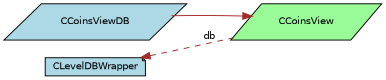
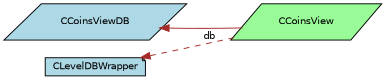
(207, 16) -> (206, 28)
